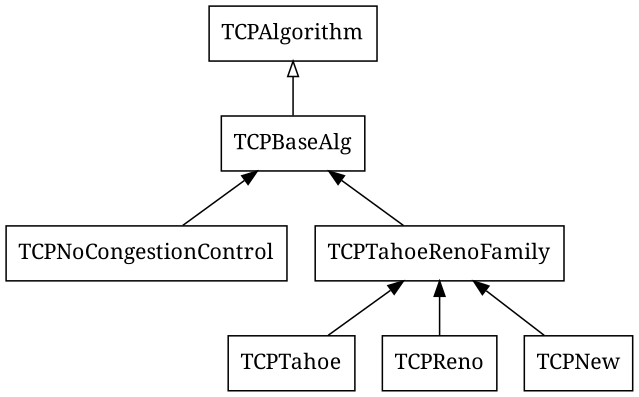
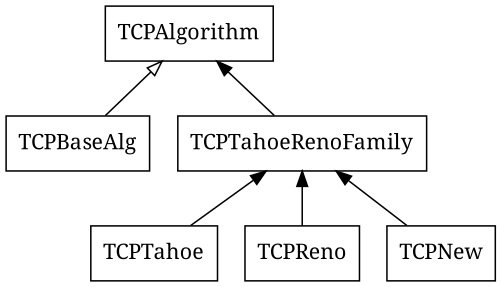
(373, 203) -> (251, 94)
(147, 253) -> none
